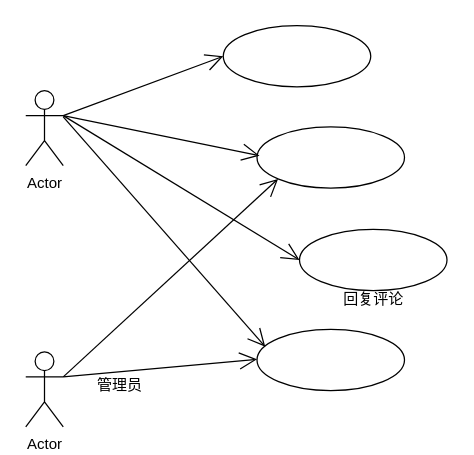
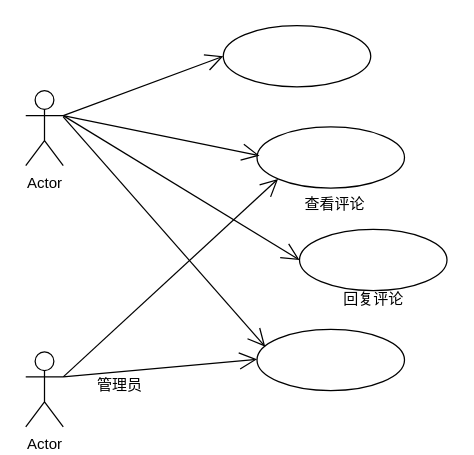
none -> (334, 204)
